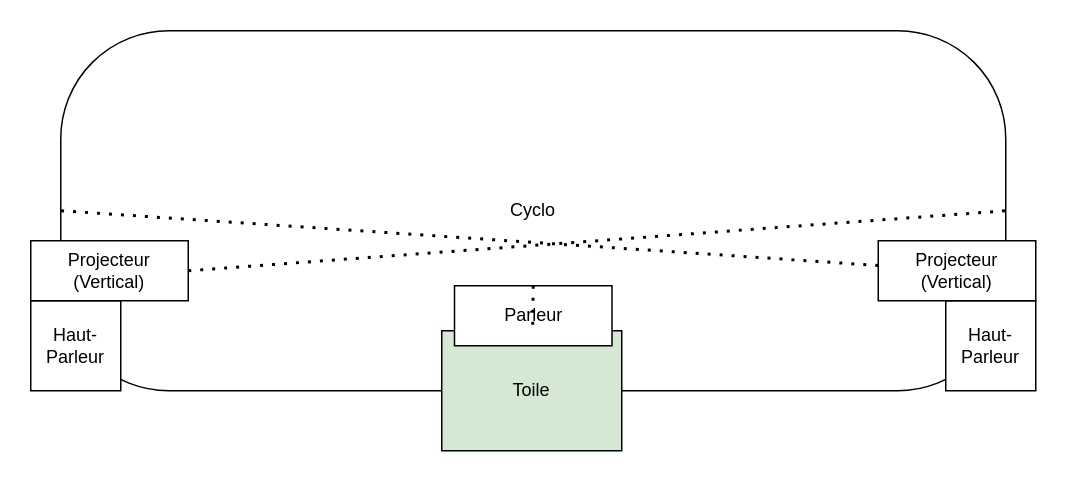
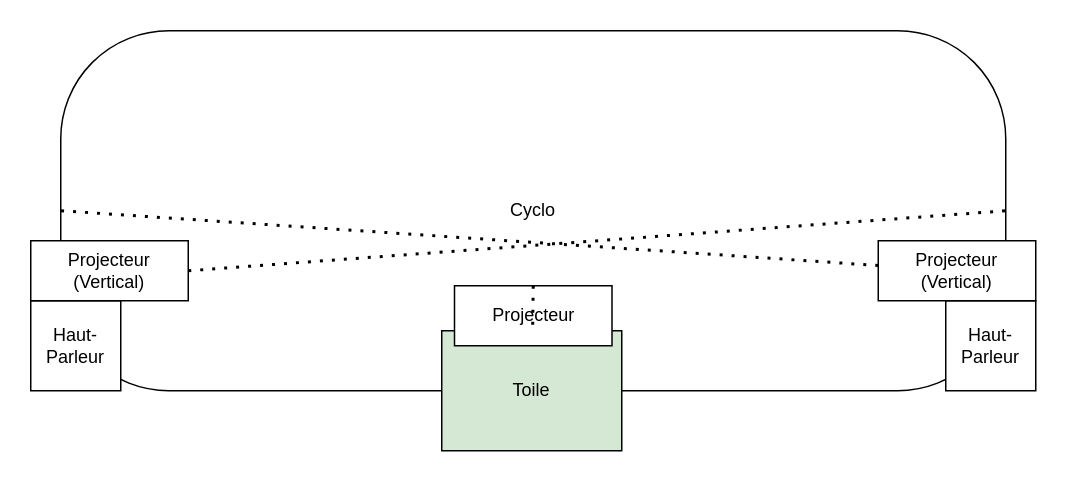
(534, 316) -> (534, 316)
